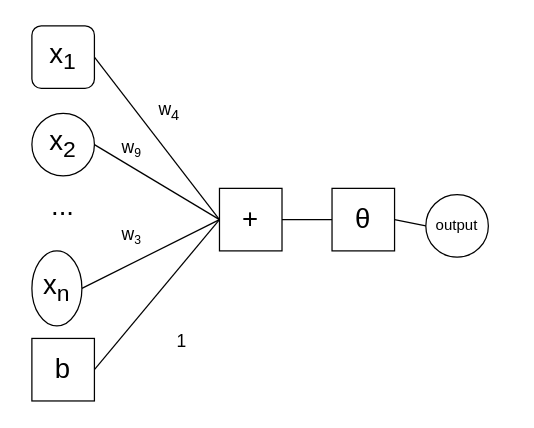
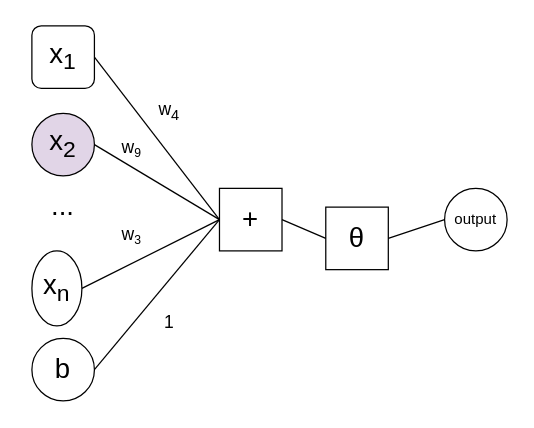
(63, 144) -> (63, 144)
(363, 219) -> (357, 238)
(457, 226) -> (476, 219)
(182, 338) -> (169, 319)
(63, 369) -> (63, 369)
